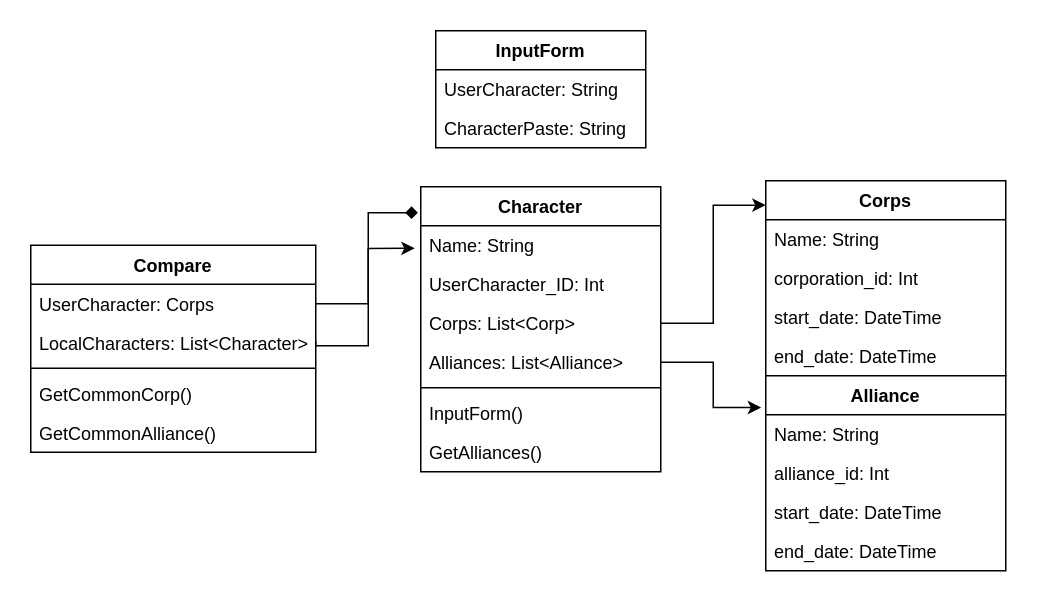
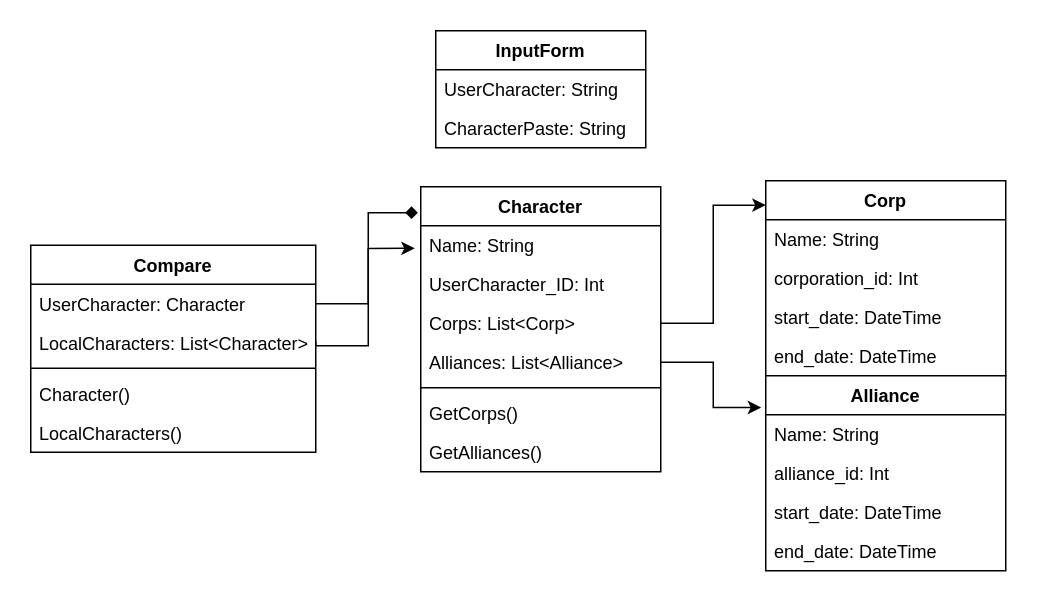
(885, 201) -> (885, 201)
(135, 305) -> (155, 305)
(115, 395) -> (94, 395)
(484, 414) -> (479, 414)
(128, 434) -> (122, 434)
